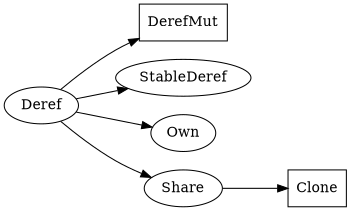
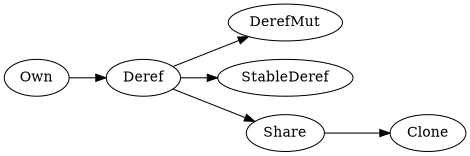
(183, 23) -> (285, 23)
(109, 119) -> (83, 78)
(317, 188) -> (428, 133)
